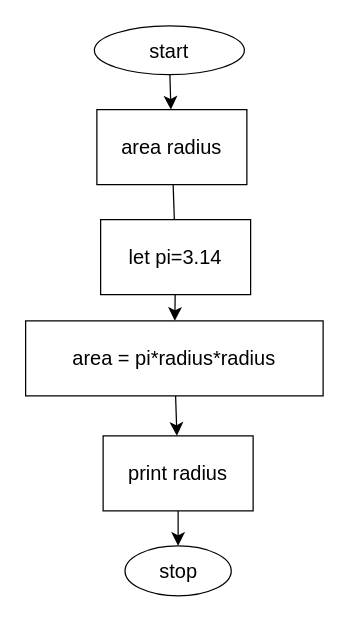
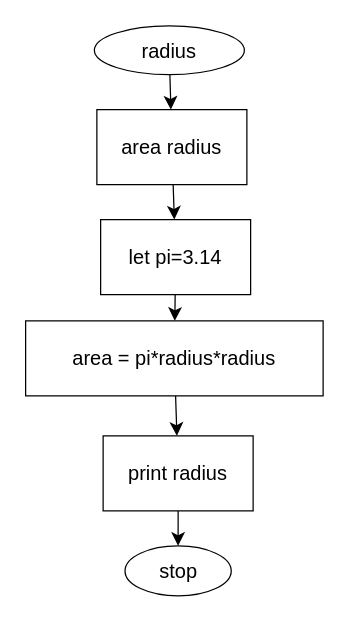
(169, 51) -> (169, 51)
(174, 212) -> (174, 207)
